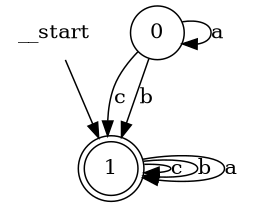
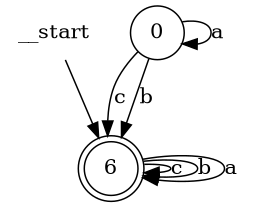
(111, 169) -> (111, 169)
